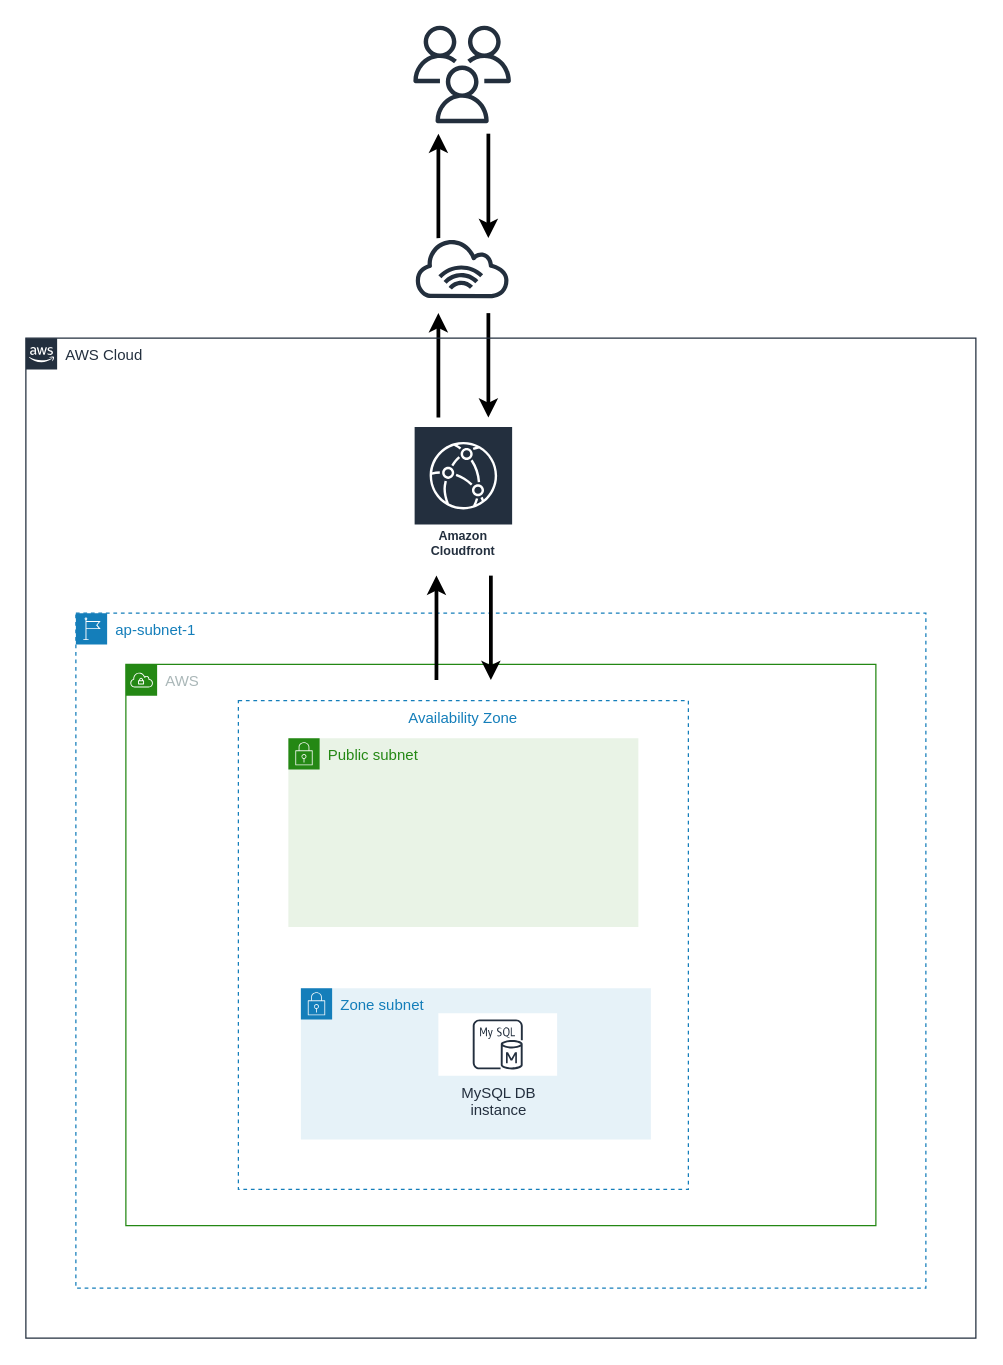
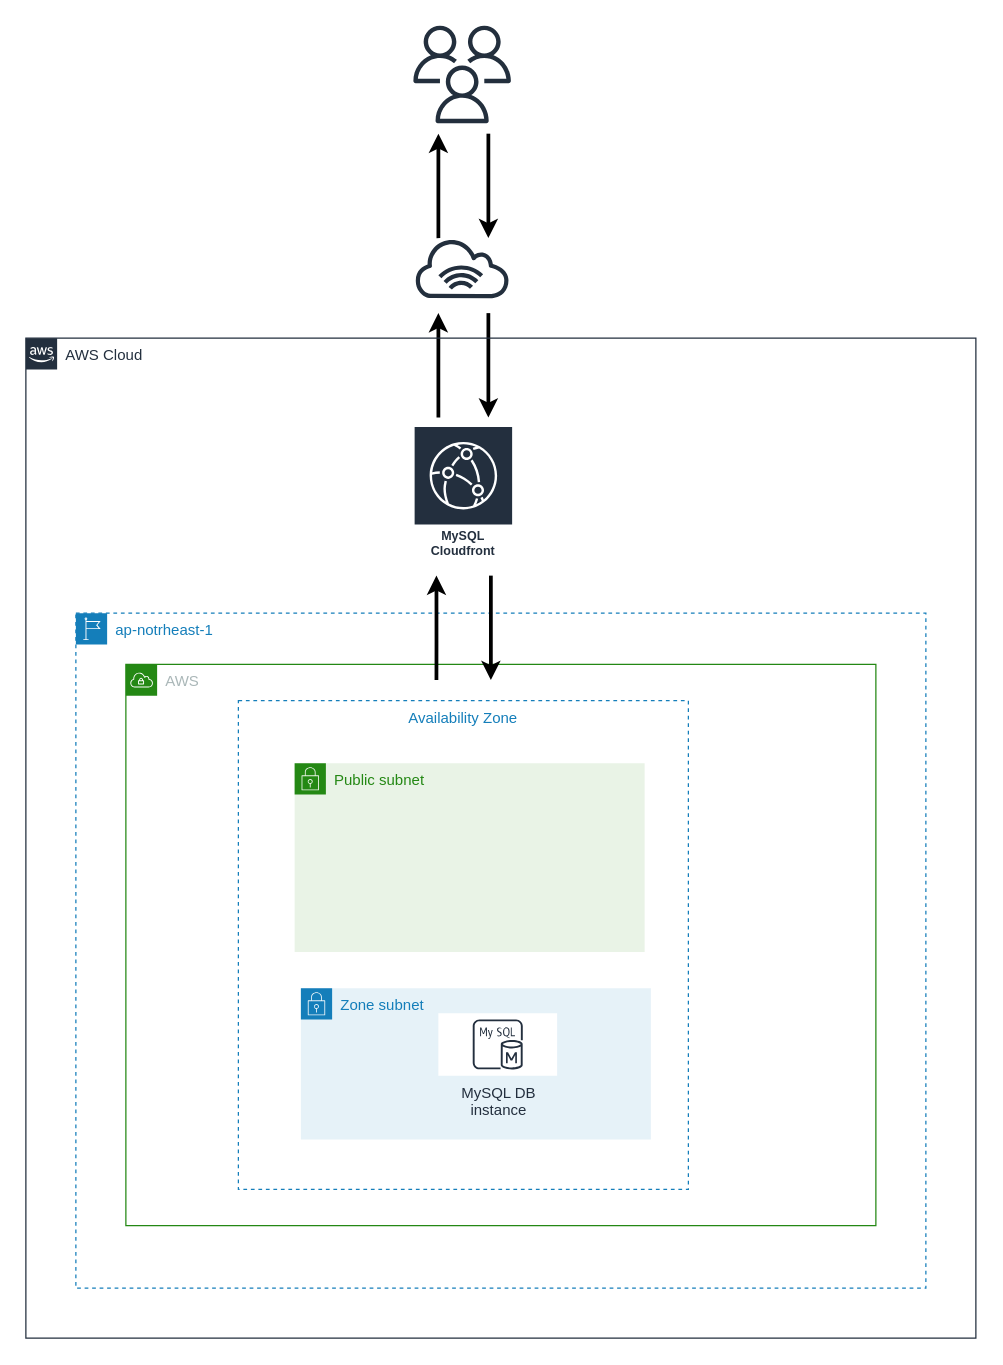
(463, 543) -> (463, 543)
(162, 631) -> (174, 631)
(463, 833) -> (469, 858)
